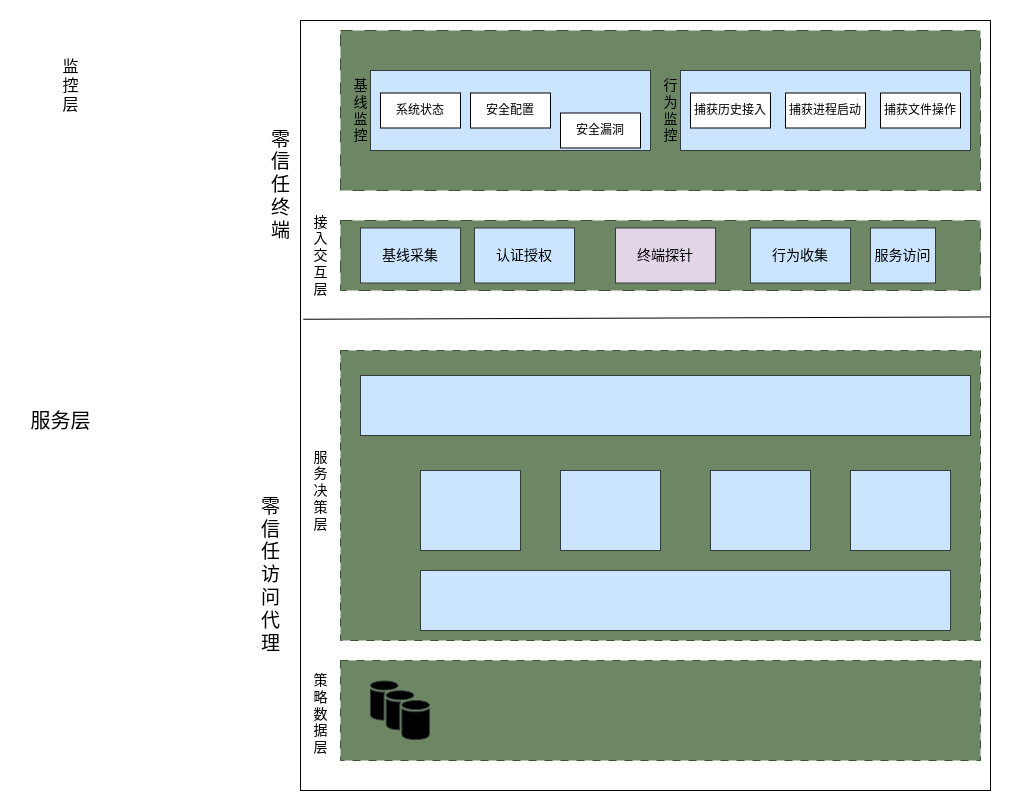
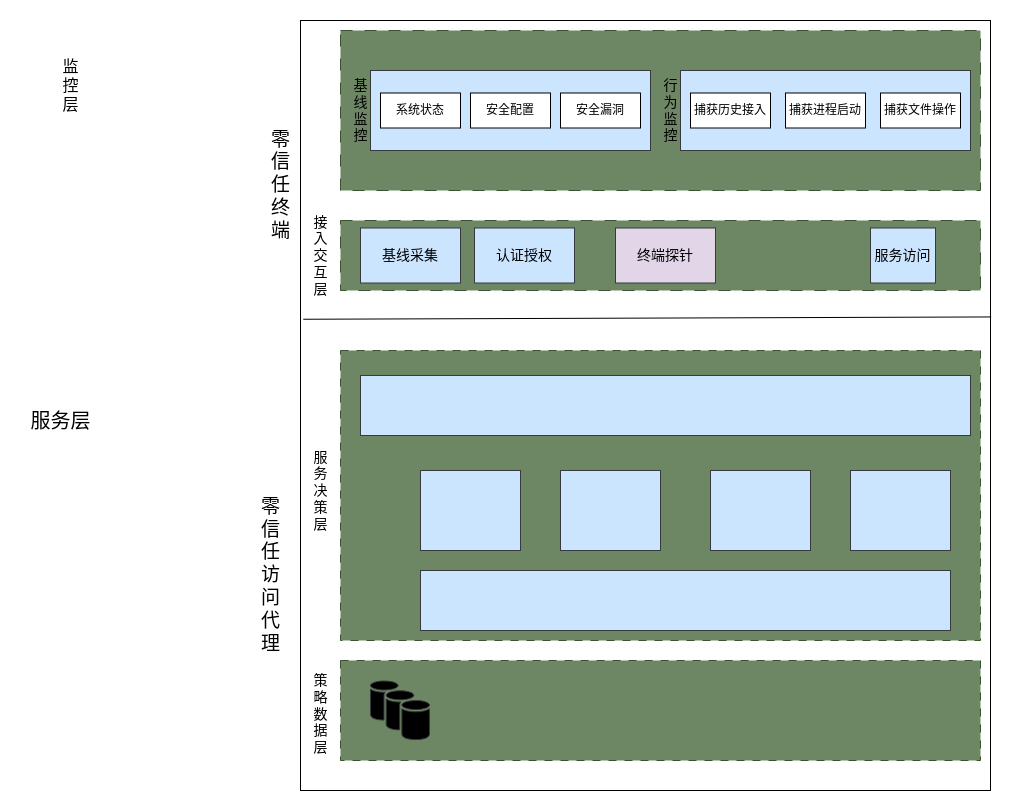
(601, 131) -> (601, 111)
(801, 256) -> none
